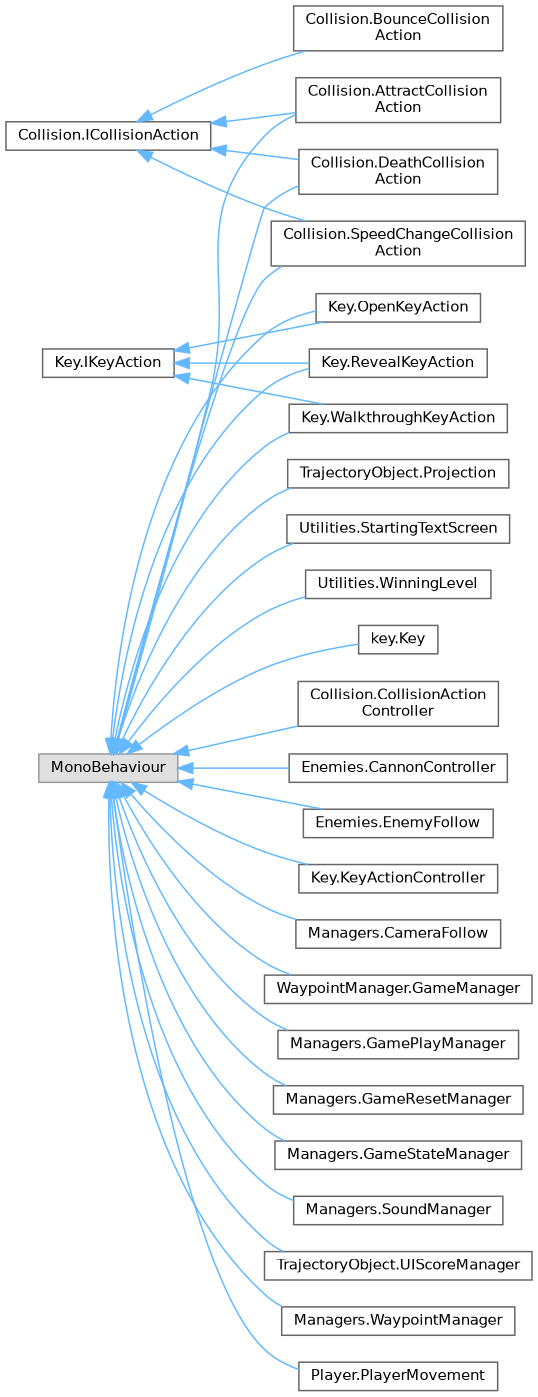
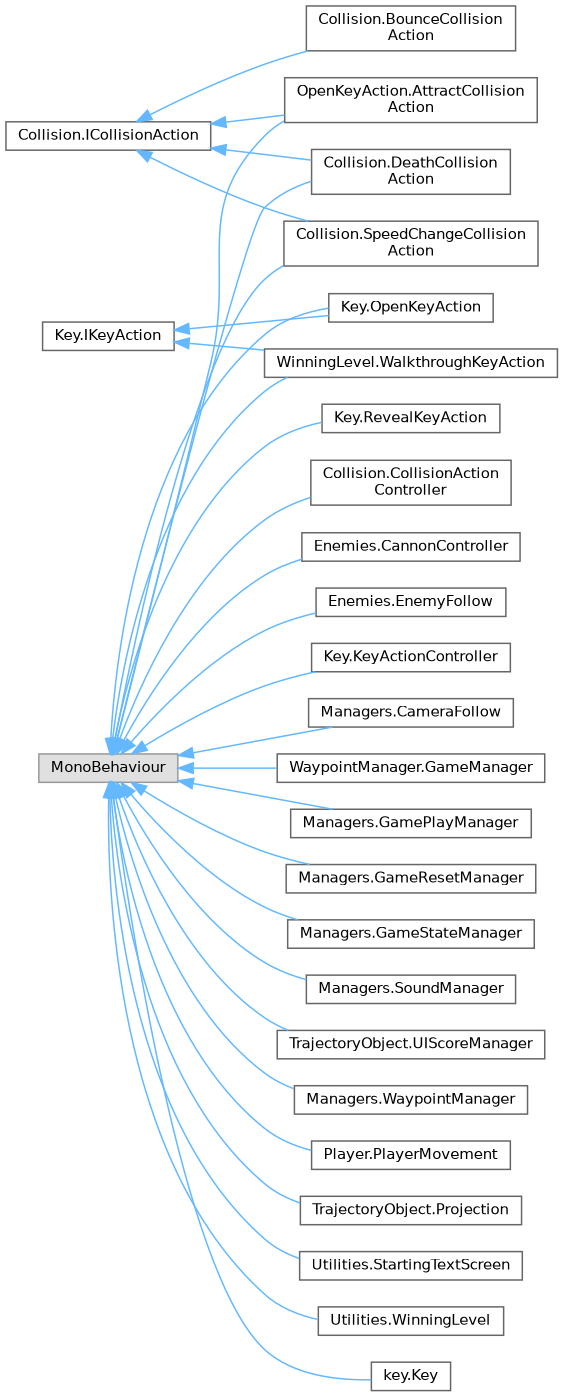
(398, 100) -> (411, 100)
(252, 363) -> none
(398, 418) -> (411, 363)
